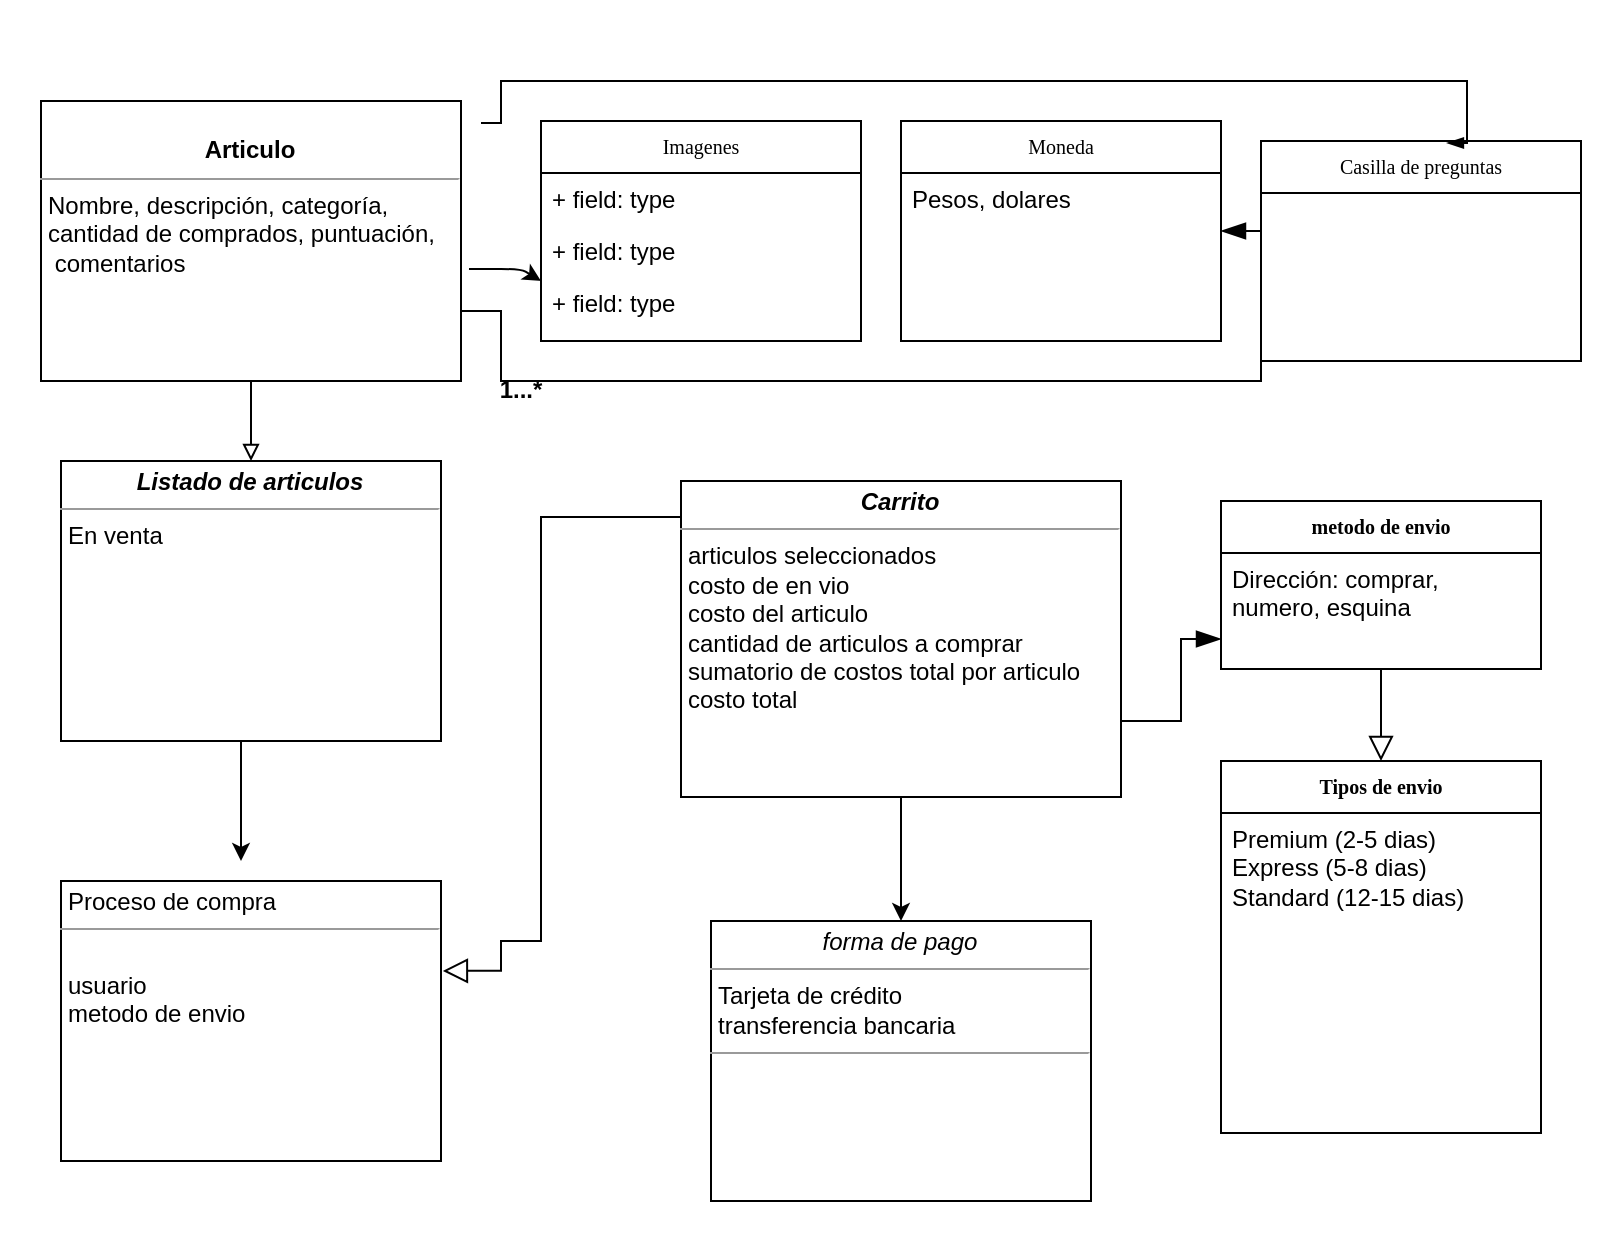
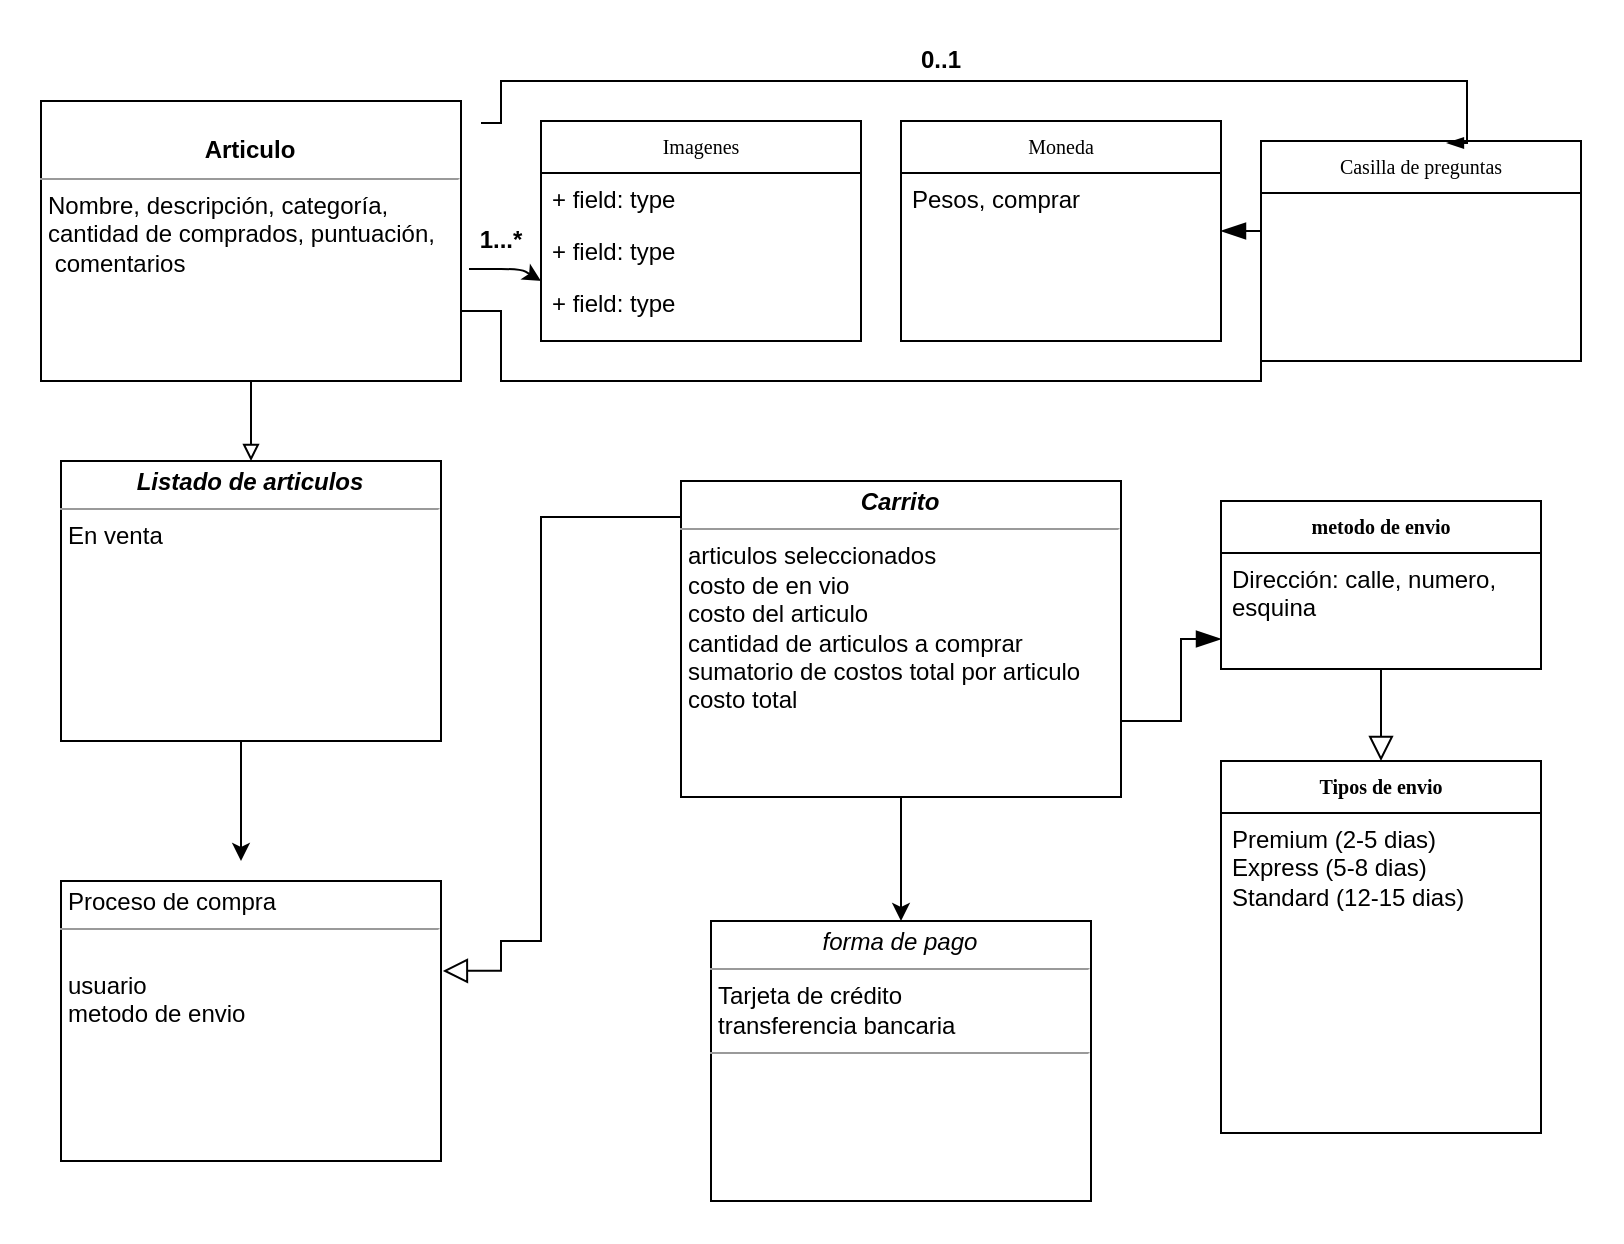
none -> (941, 61)
(998, 201) -> (1001, 201)
(521, 391) -> (501, 241)
(1383, 596) -> (1383, 596)
